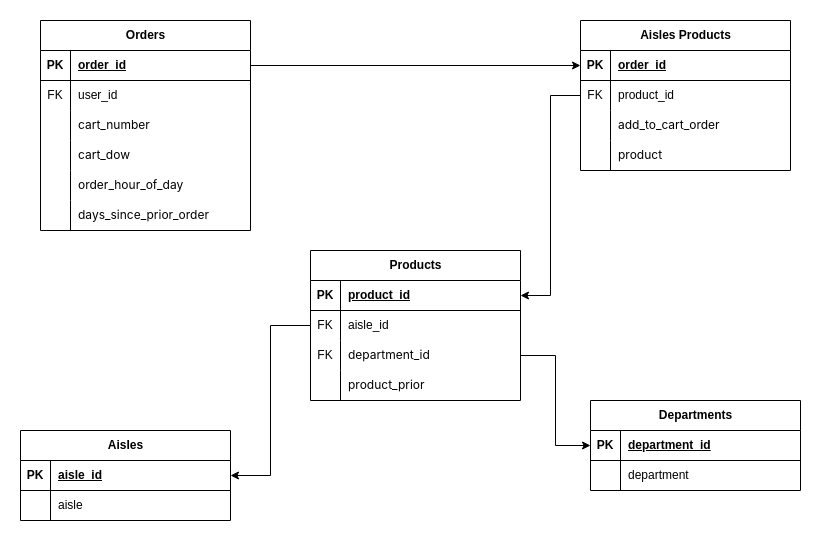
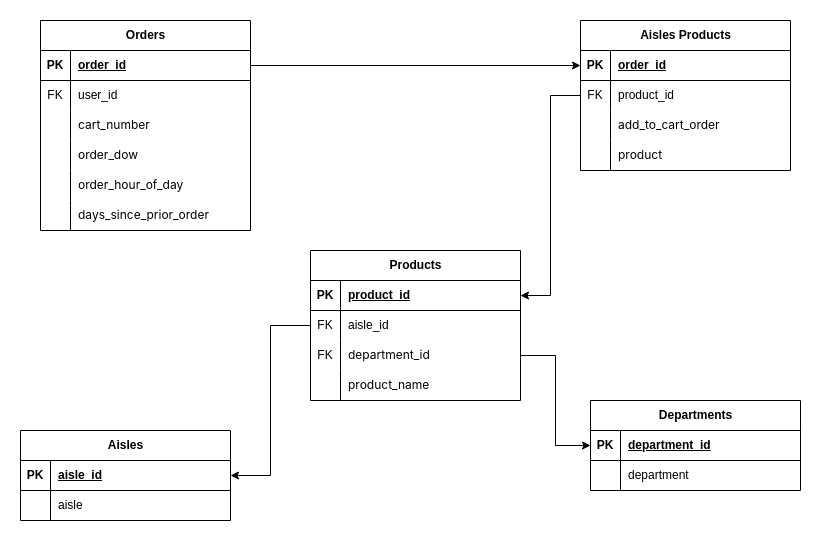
(105, 156) -> (109, 156)
(391, 386) -> (389, 386)
